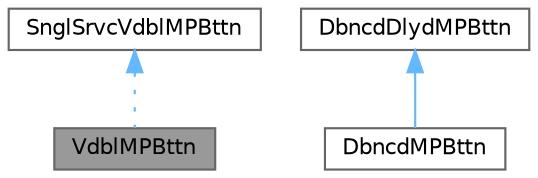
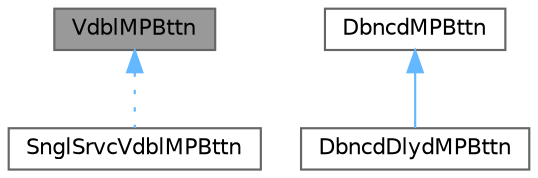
(135, 100) -> (135, 100)
(415, 100) -> (415, 100)
